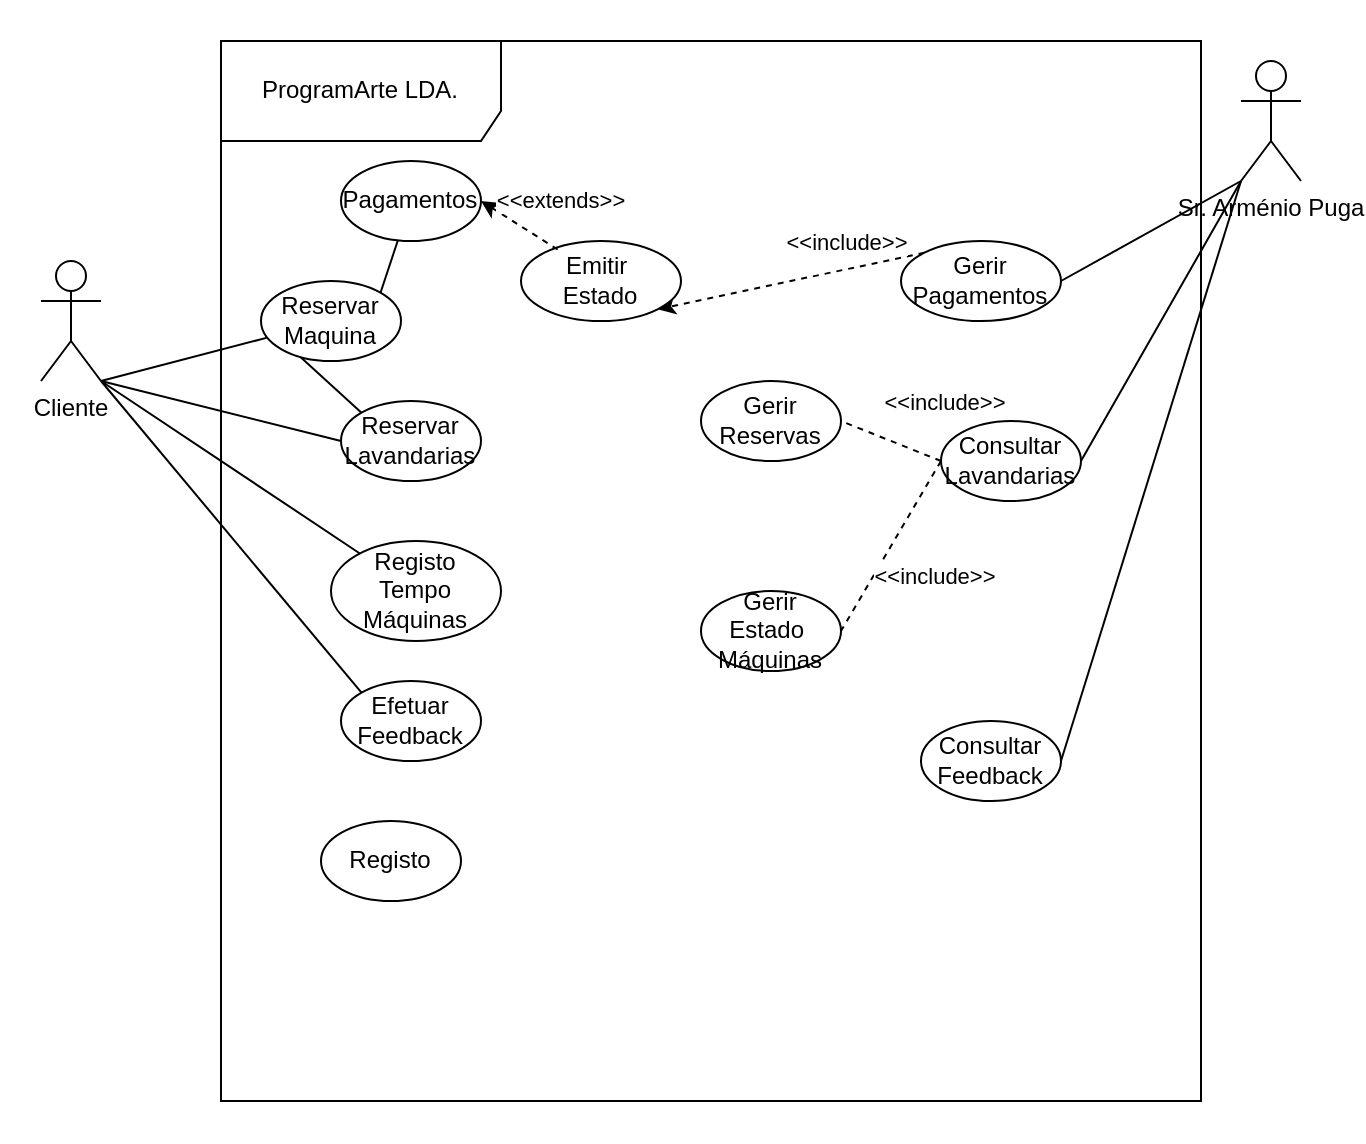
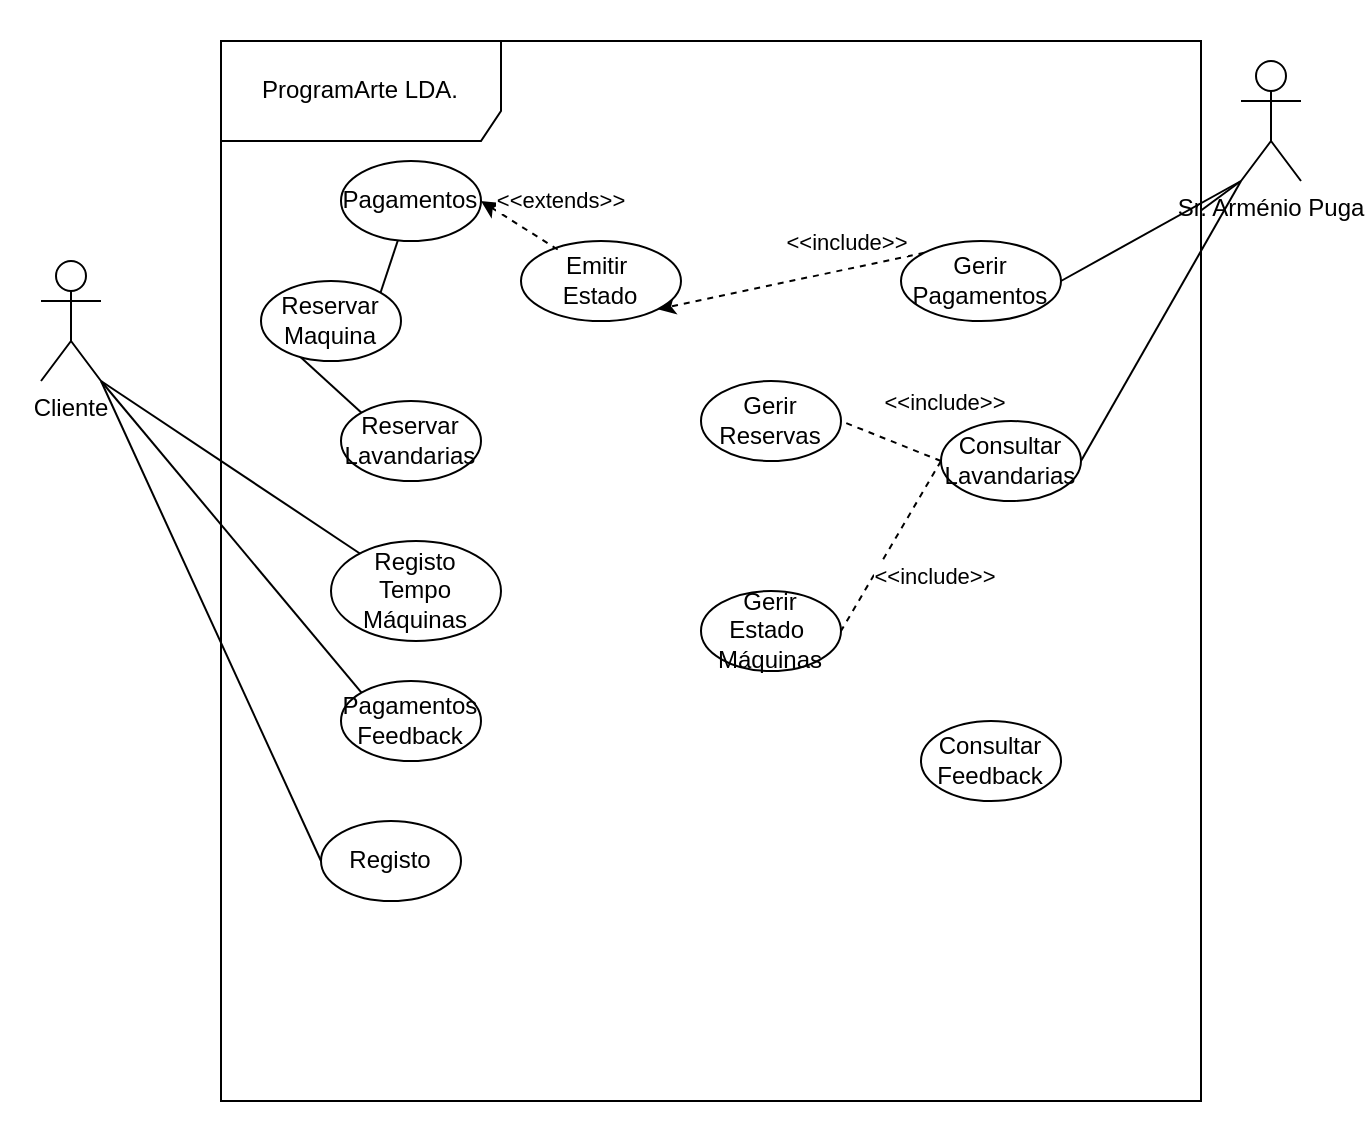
(187, 359) -> (161, 513)
(283, 426) -> none
(1130, 539) -> (1215, 200)
(411, 721) -> (411, 721)
